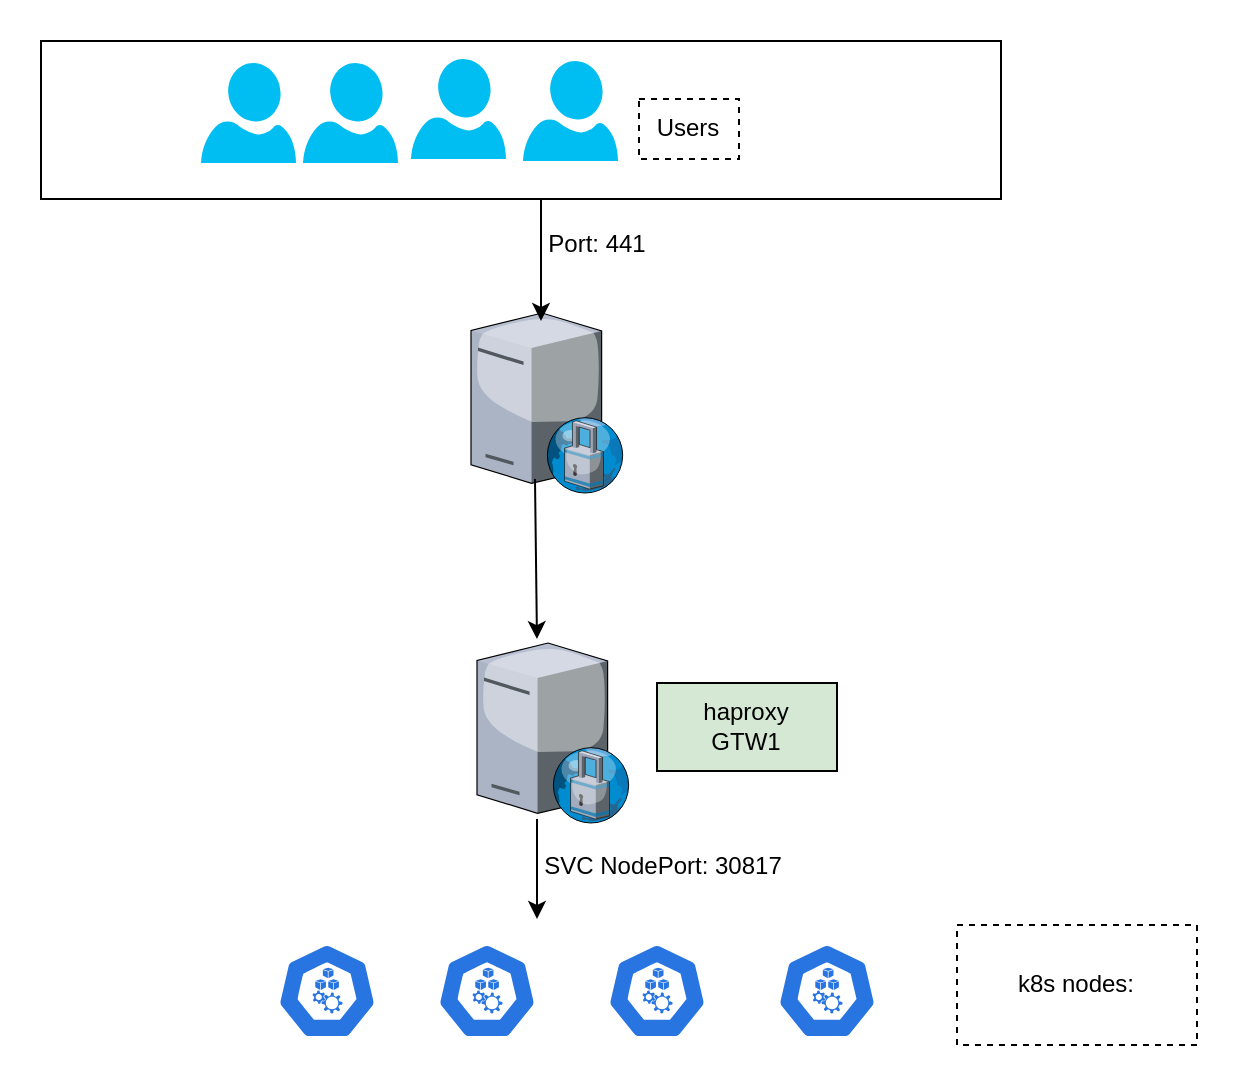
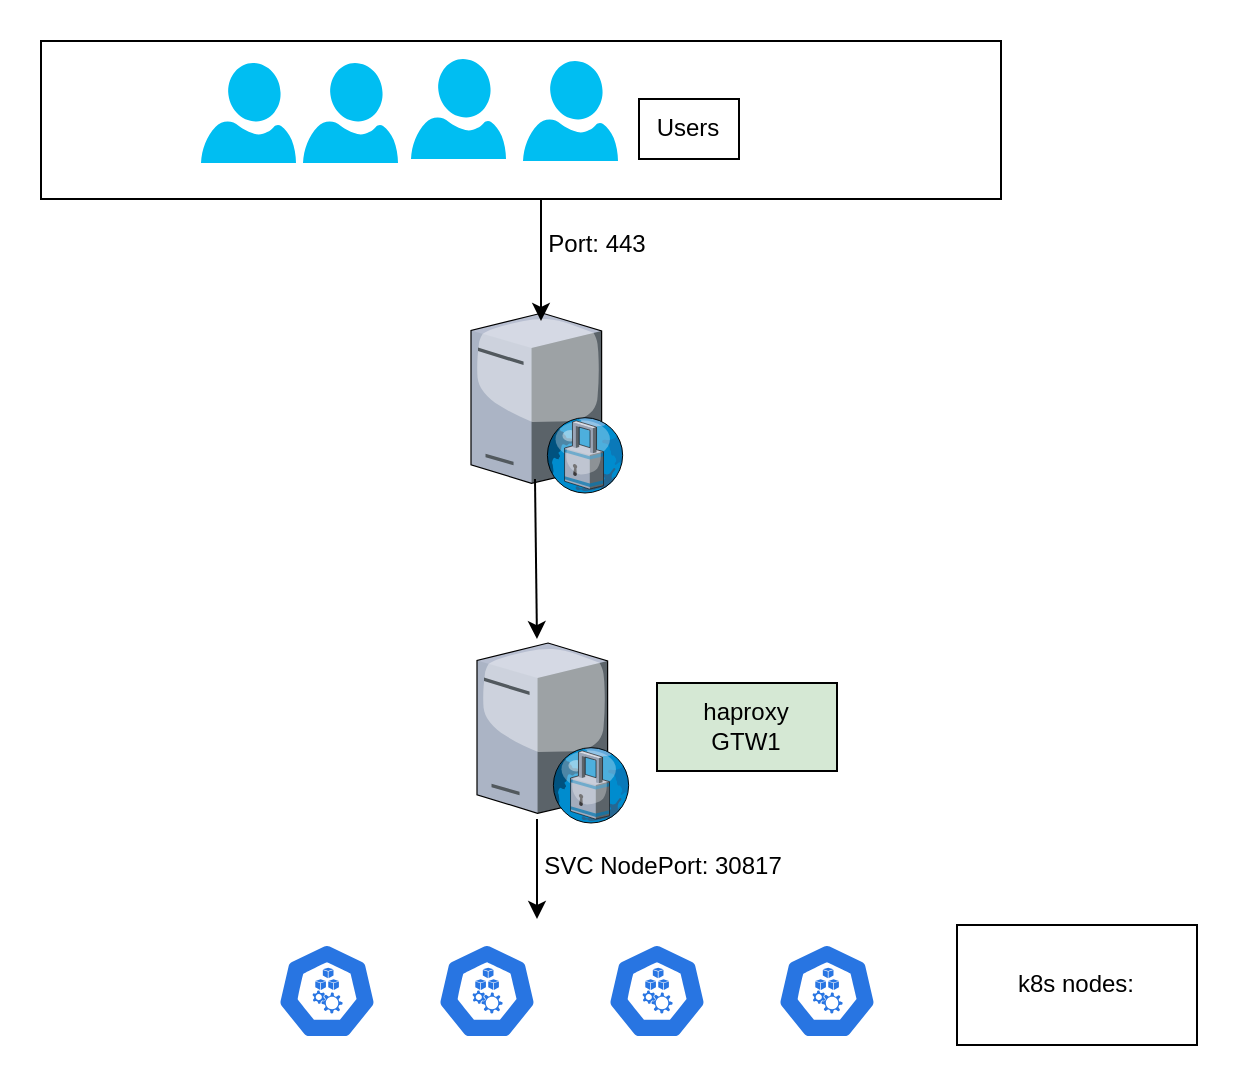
(689, 129) -> (689, 129)
(598, 245) -> (598, 245)
(1077, 985) -> (1077, 985)
